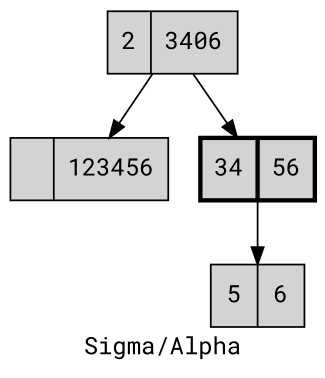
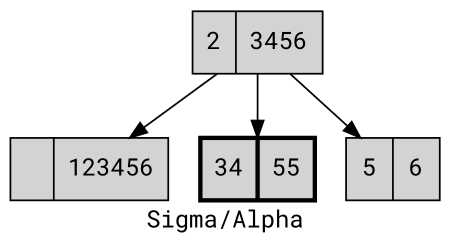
(194, 42) -> (279, 42)
(286, 168) -> (286, 168)
(258, 224) -> (319, 100)
